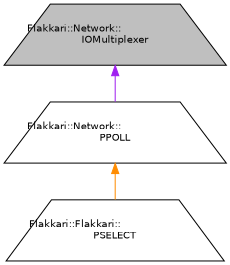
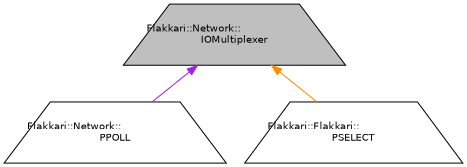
(115, 187) -> (298, 87)
